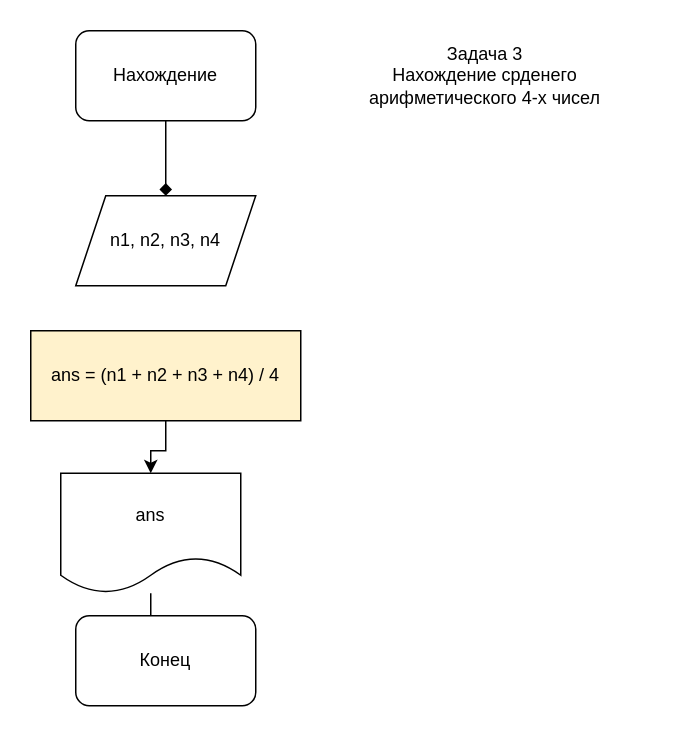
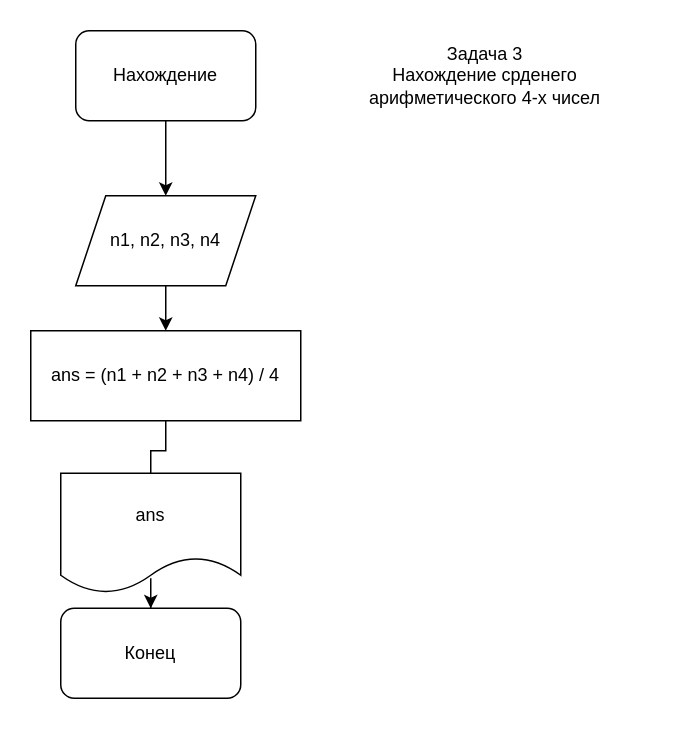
(166, 183) -> (166, 184)
none -> (166, 314)
(166, 376) -> (166, 376)
(151, 462) -> (151, 466)
(166, 661) -> (151, 653)
